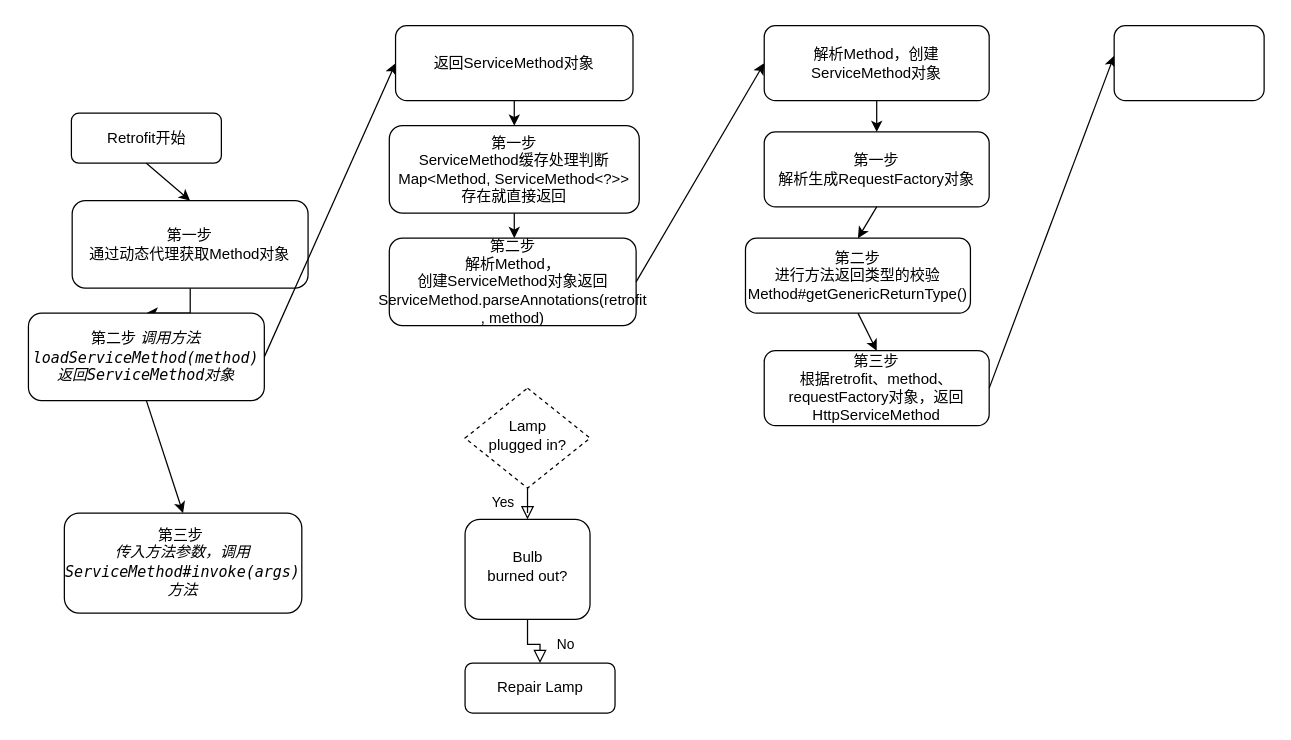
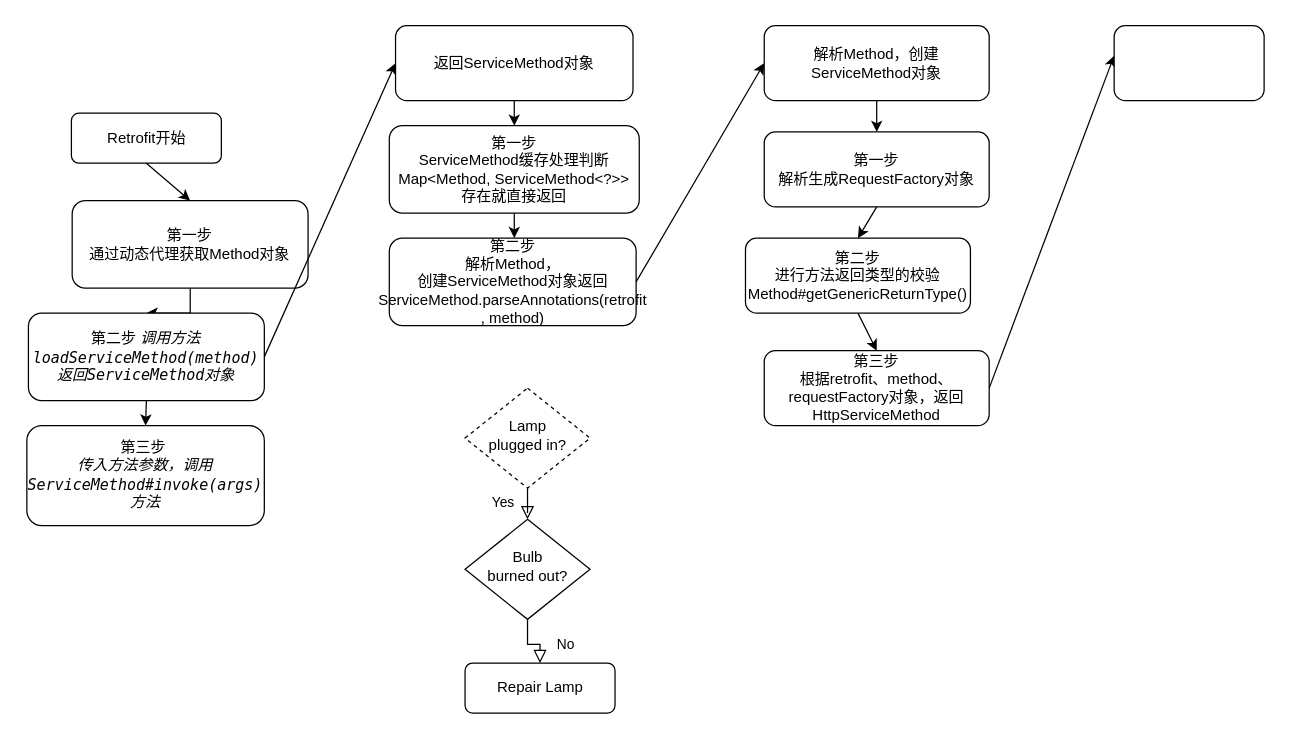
(183, 563) -> (146, 476)
(528, 569) -> (528, 569)
